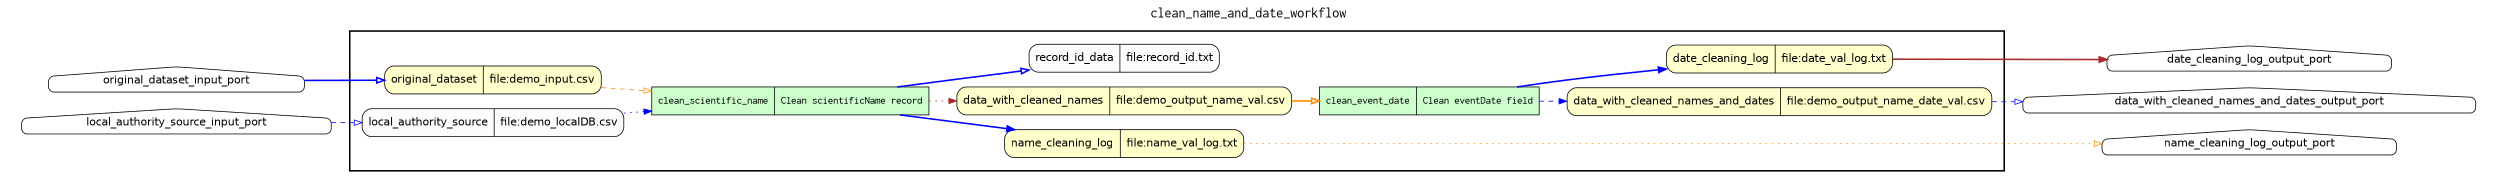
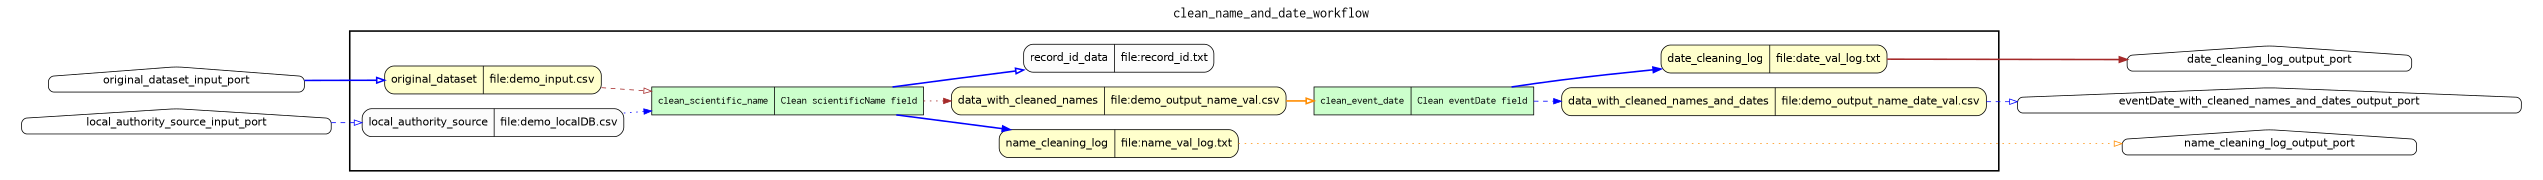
(623, 89) -> (623, 89)
(852, 101) -> (849, 101)
(2249, 102) -> (2269, 102)
